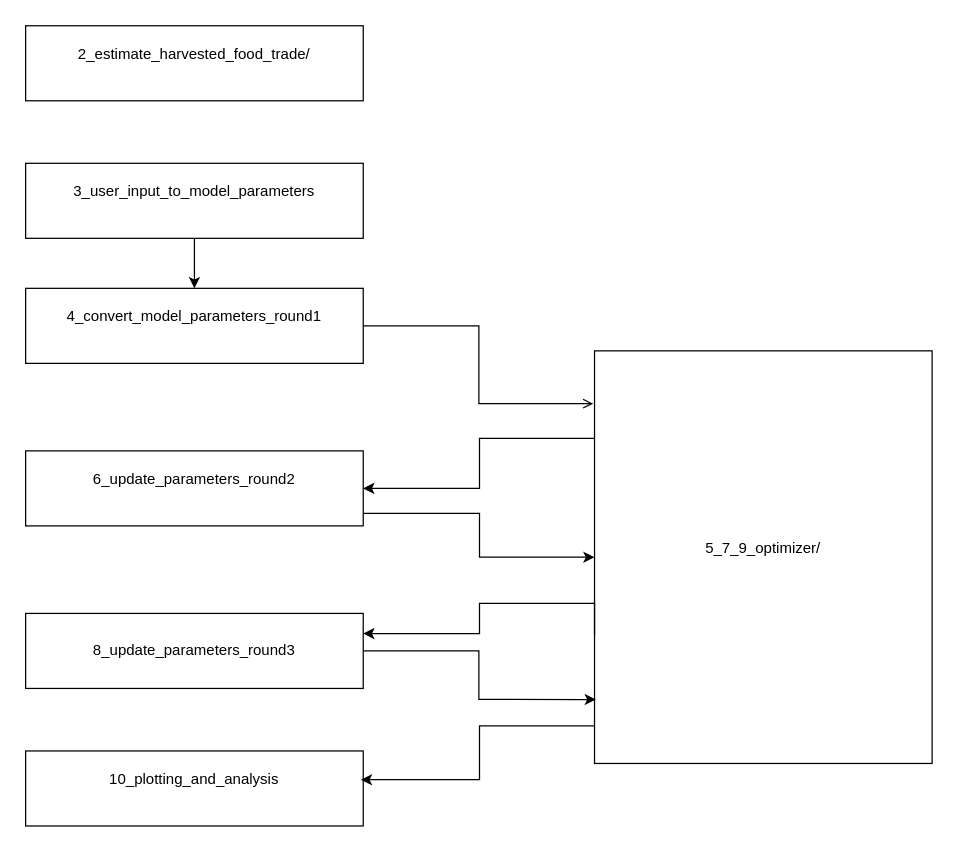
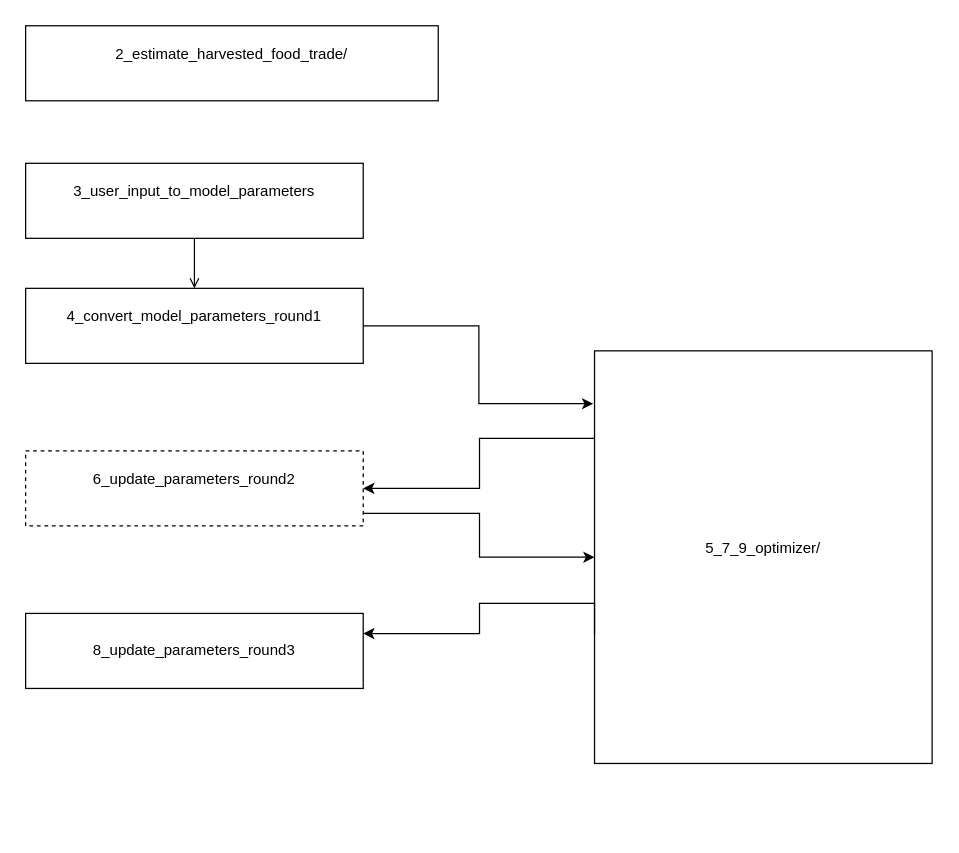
(194, 63) -> (232, 63)
(194, 278) -> (194, 281)
(585, 403) -> (583, 403)
(194, 488) -> (194, 488)
(479, 672) -> none
(479, 750) -> none
(194, 788) -> none
